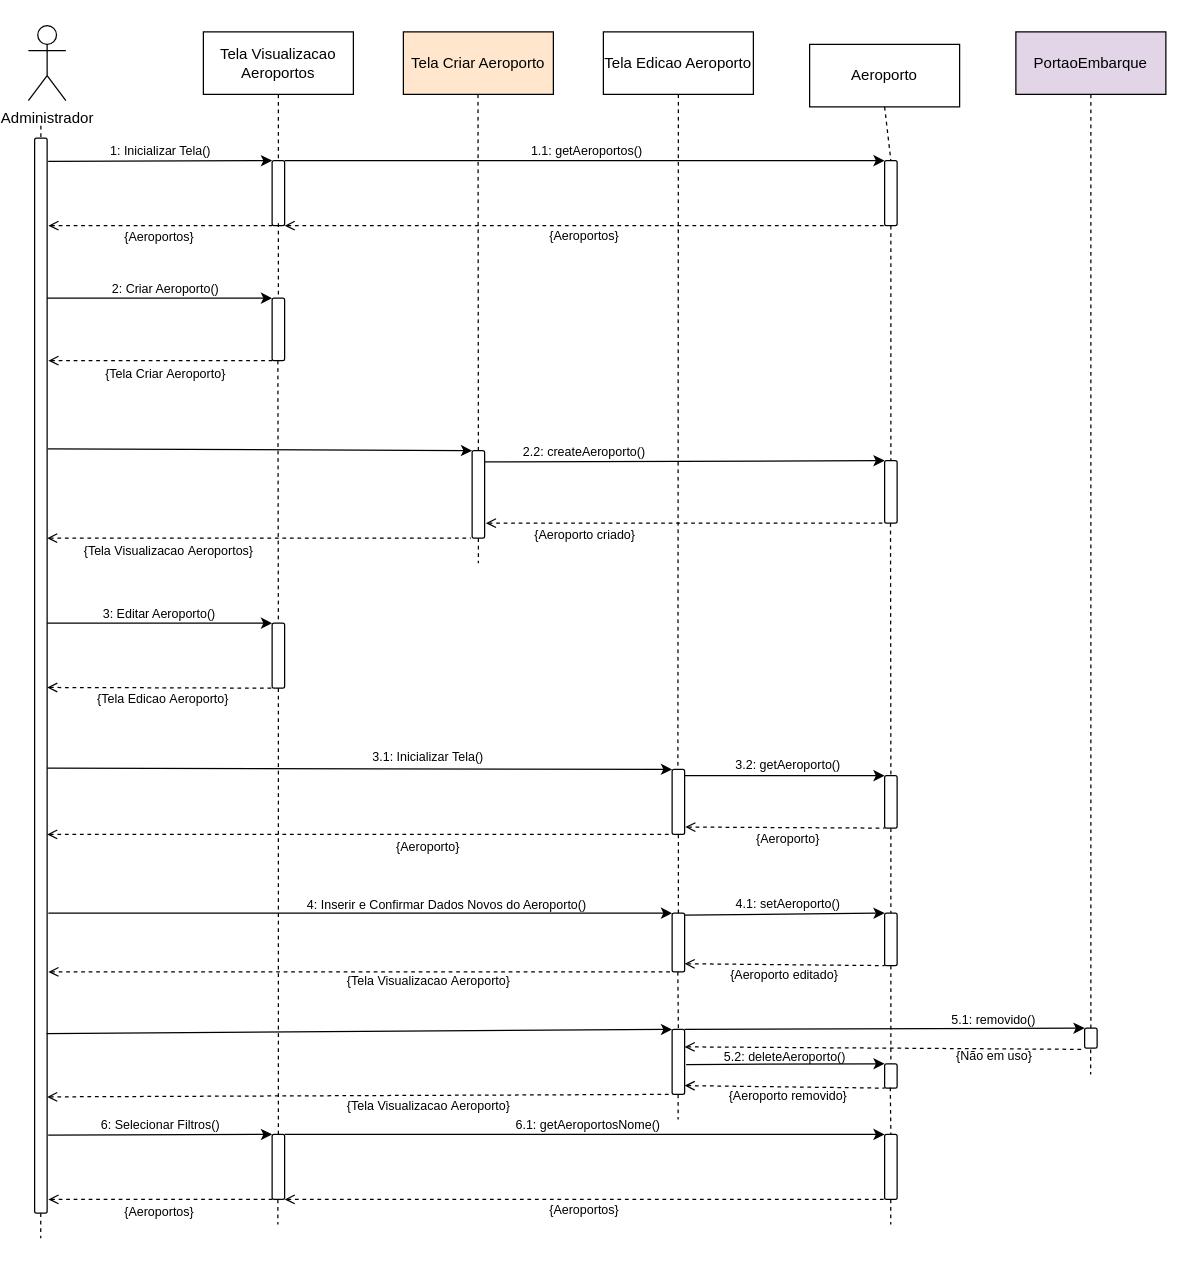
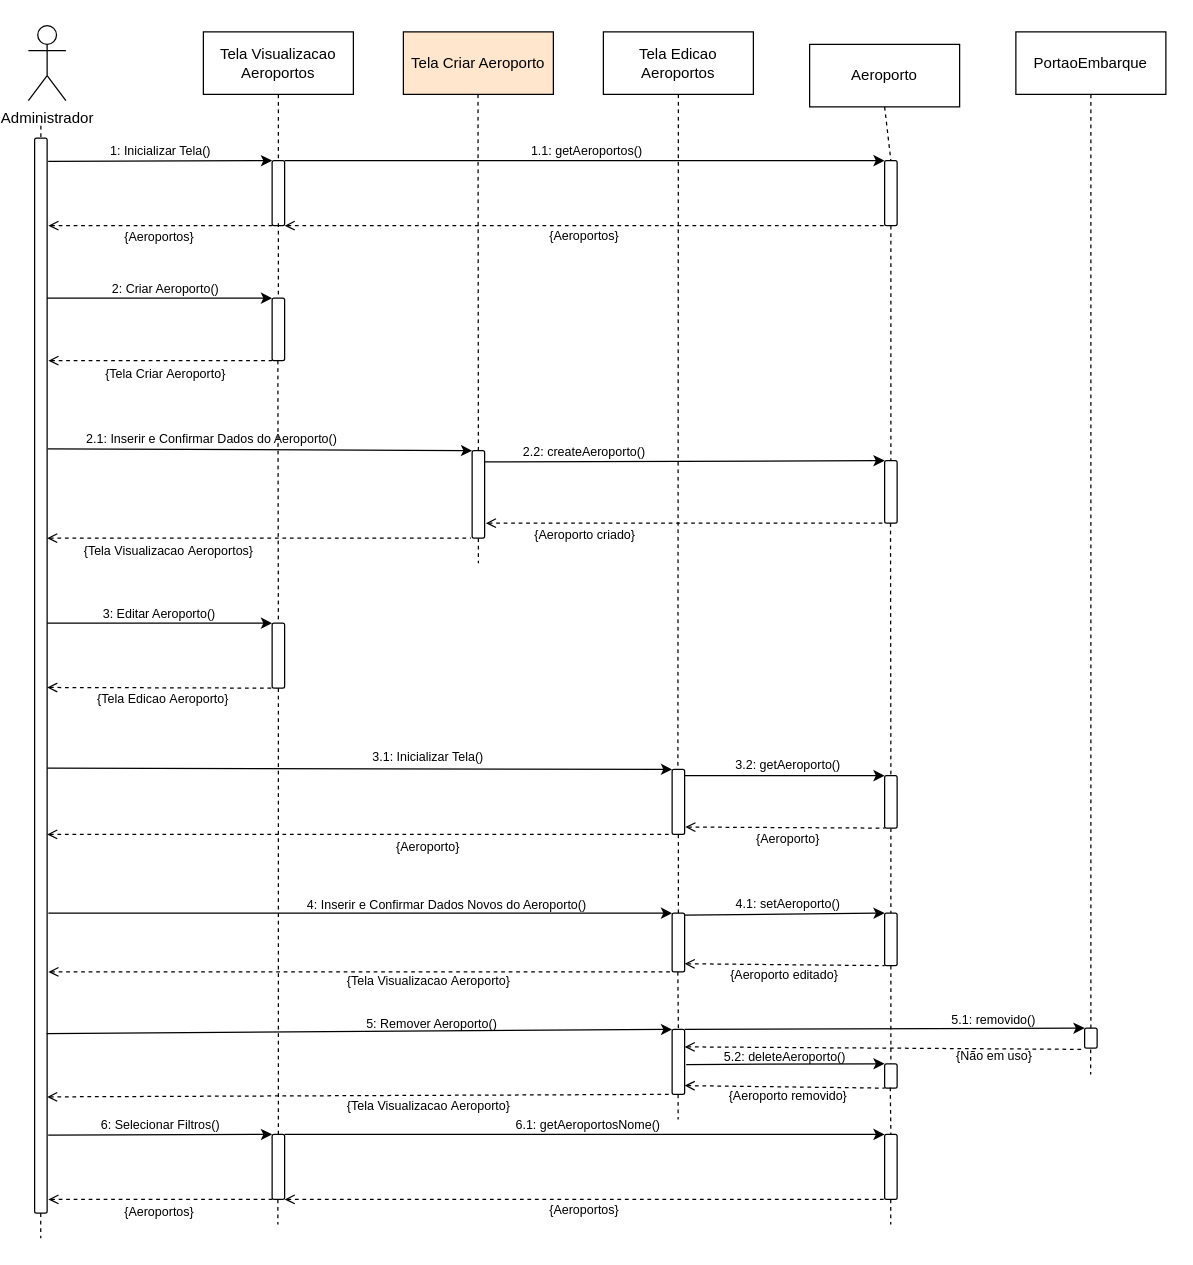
(678, 63) -> (678, 63)
(1091, 63) -> (1091, 63)
none -> (212, 438)
none -> (432, 1023)
